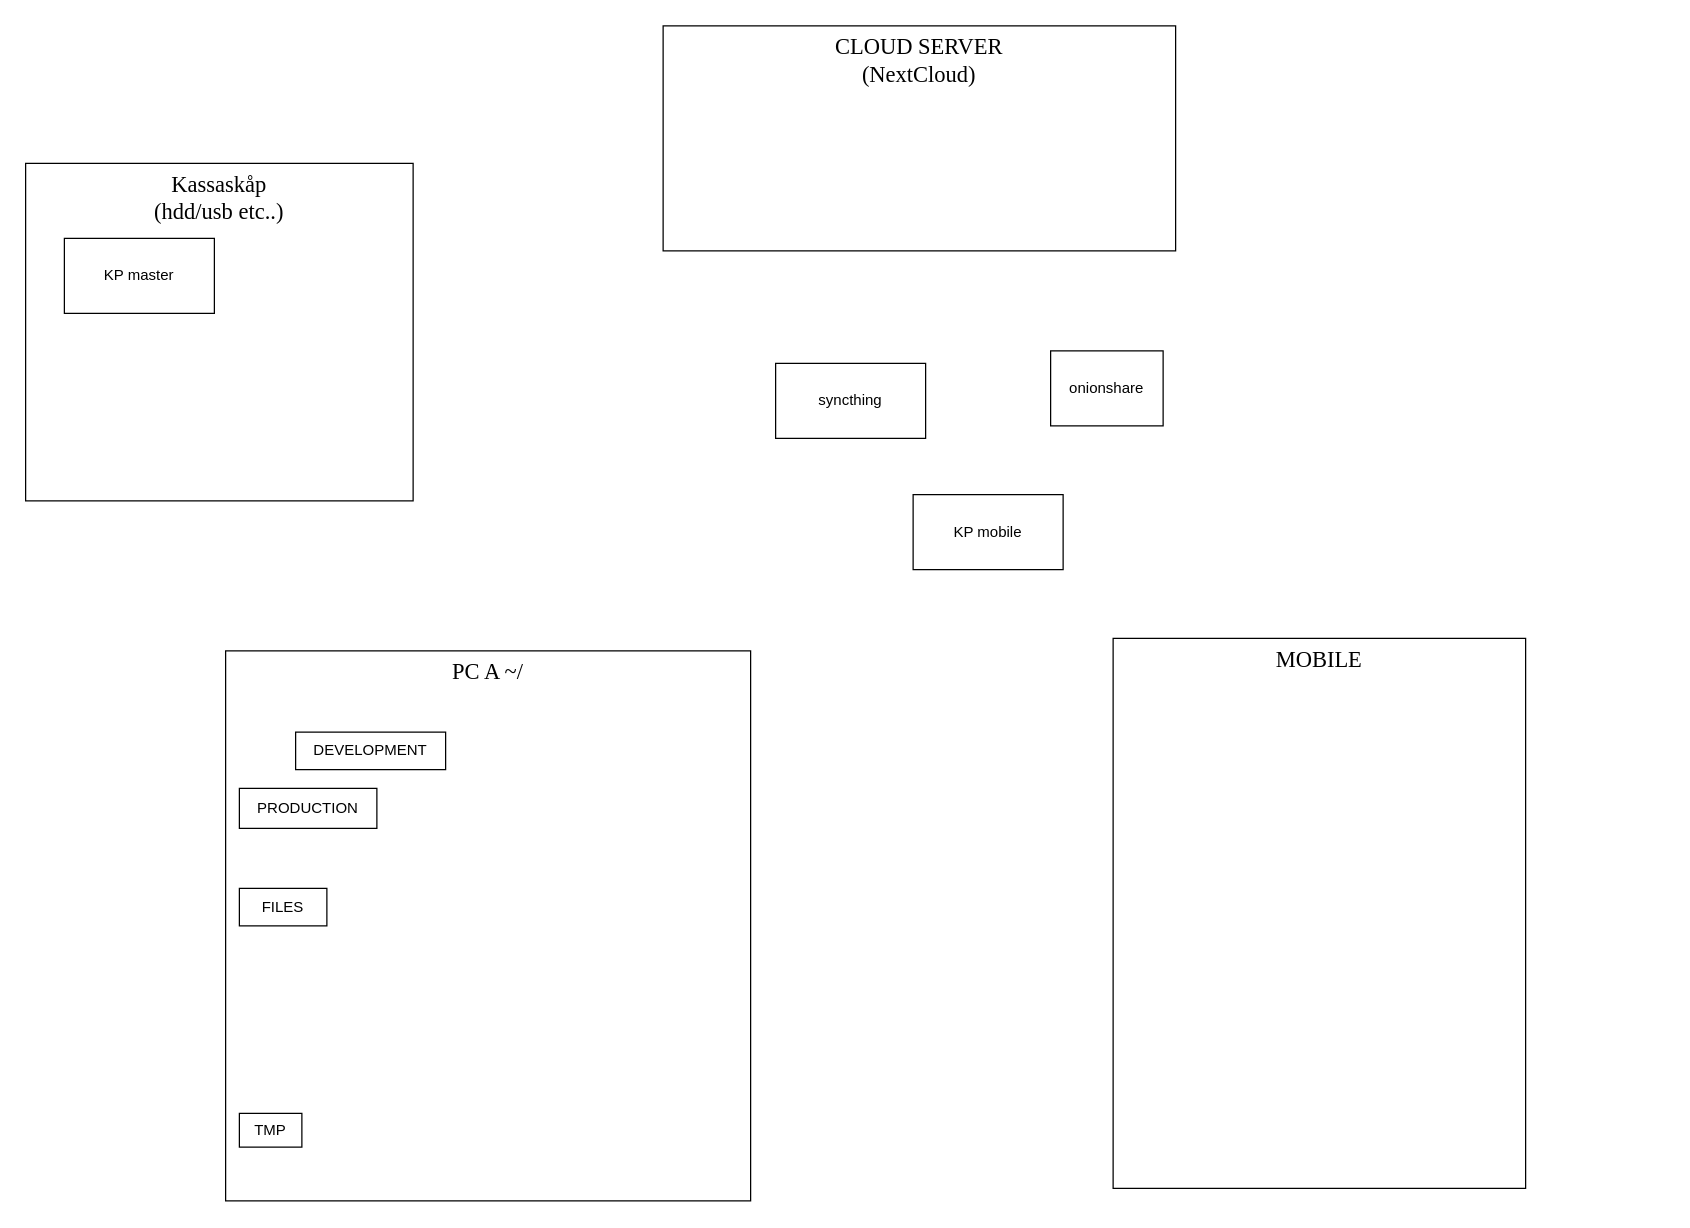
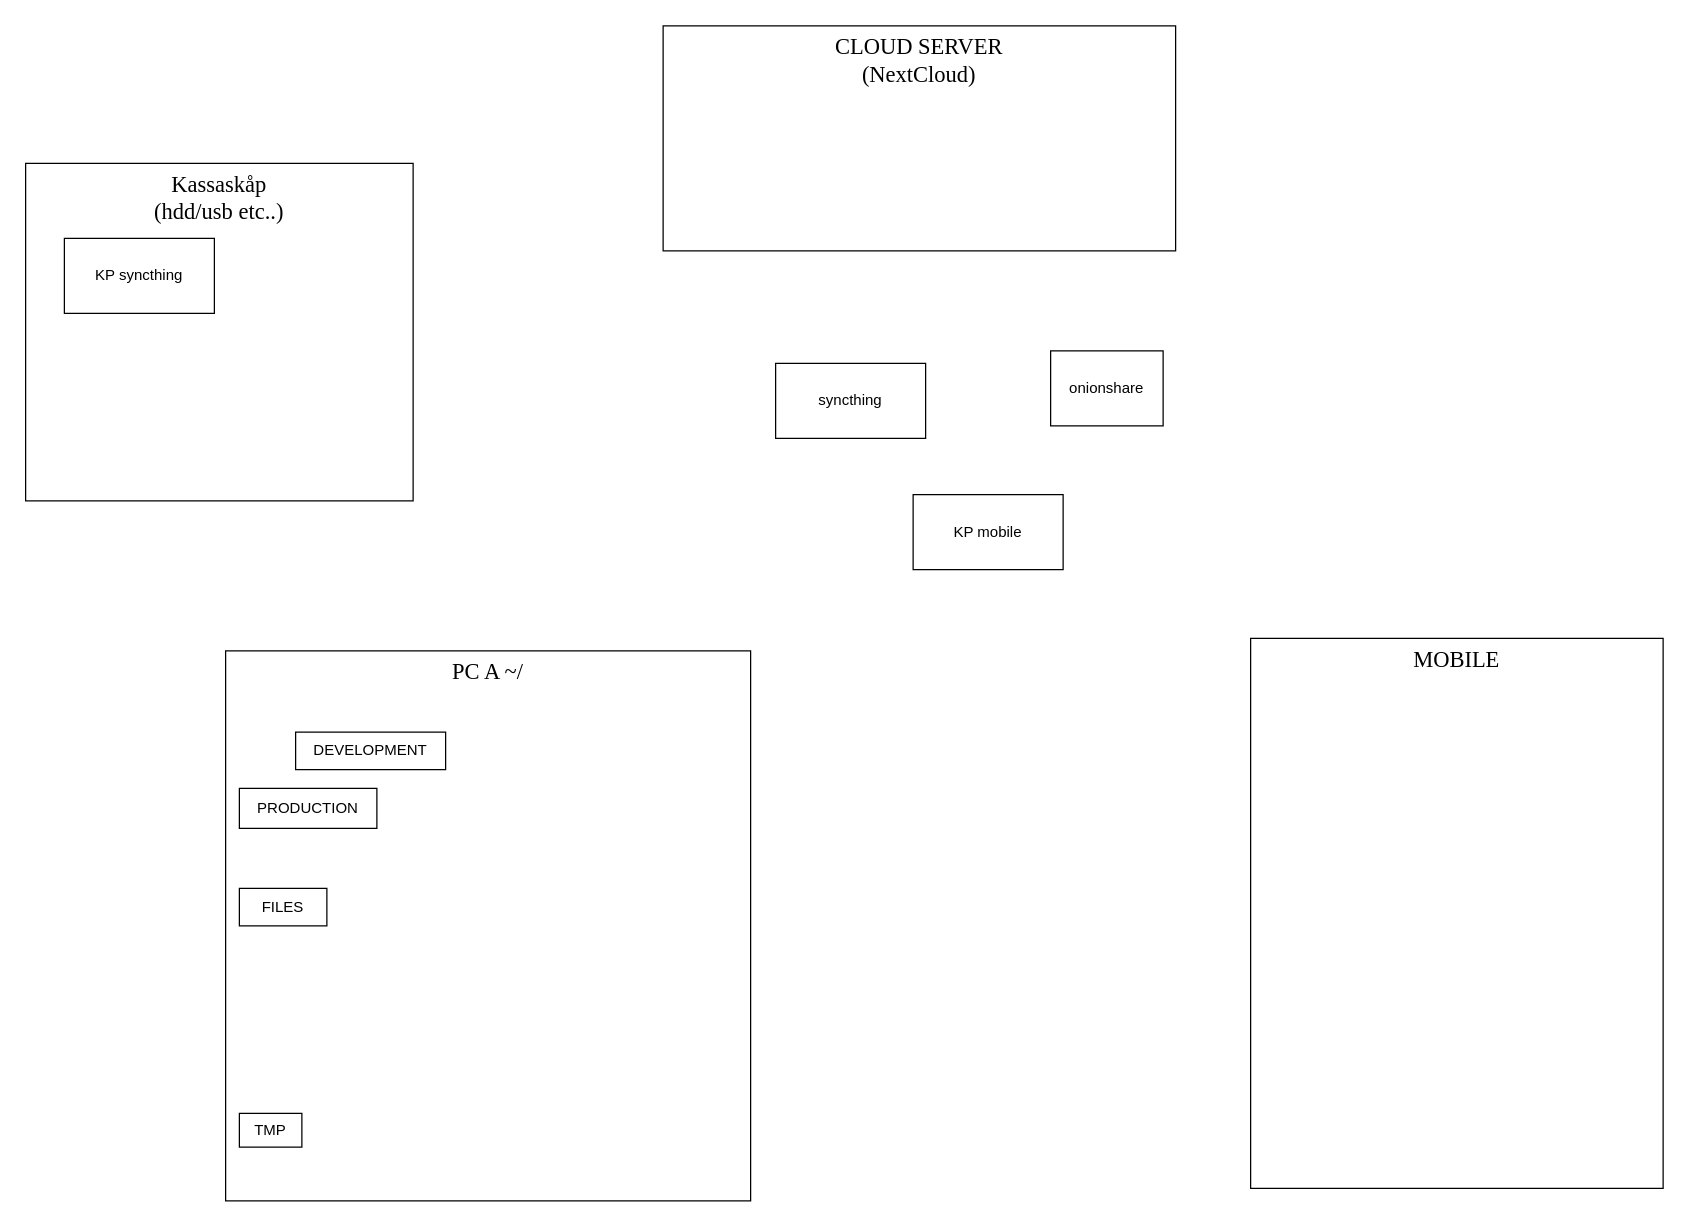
(139, 276) -> (139, 276)
(1319, 913) -> (1457, 913)
